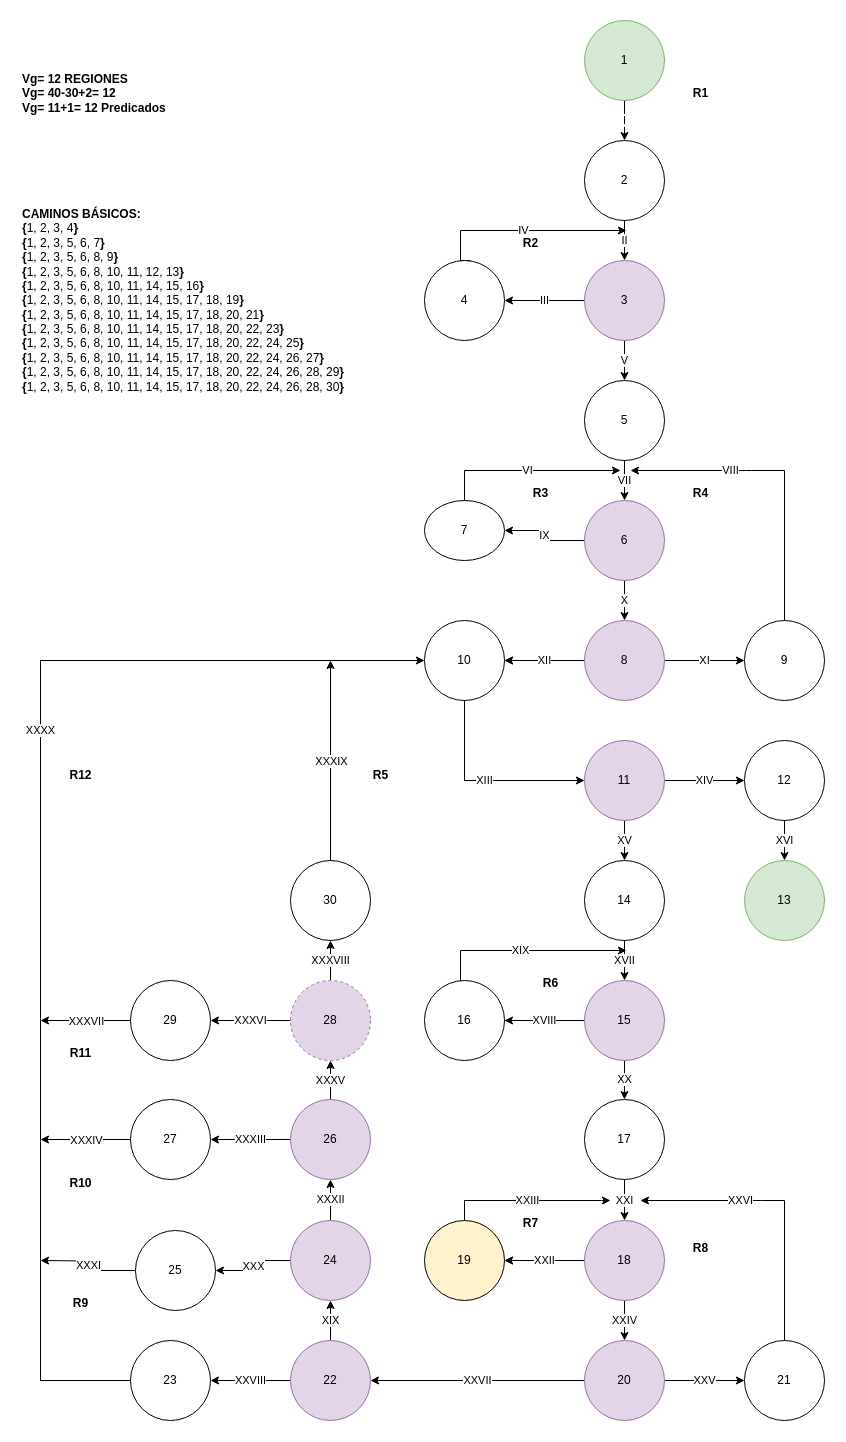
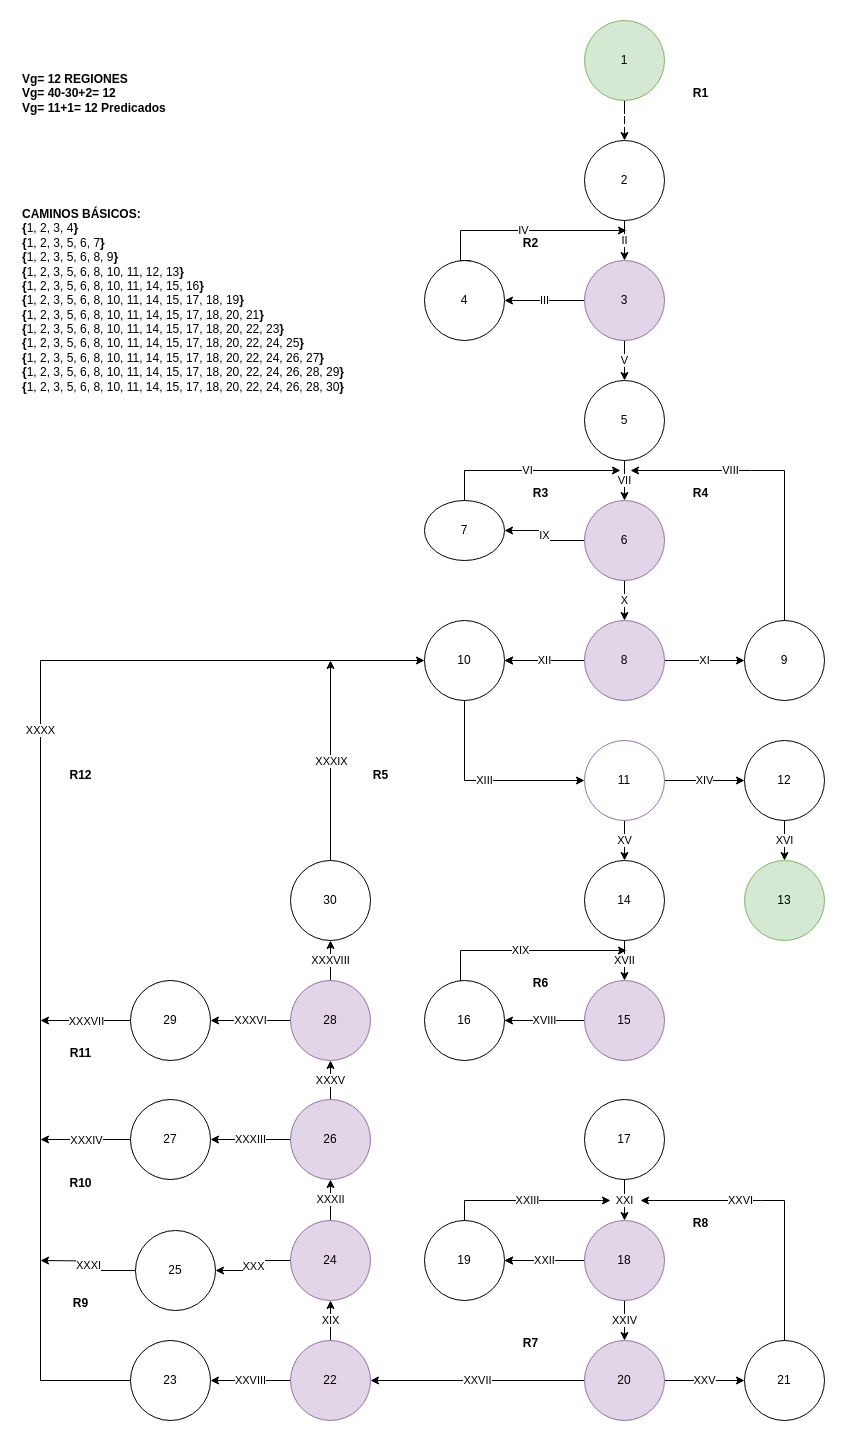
(625, 781) -> (625, 781)
(551, 984) -> (541, 984)
(331, 1021) -> (331, 1021)
(625, 1078) -> none
(531, 1224) -> (531, 1344)
(701, 1249) -> (701, 1224)
(465, 1261) -> (465, 1261)
